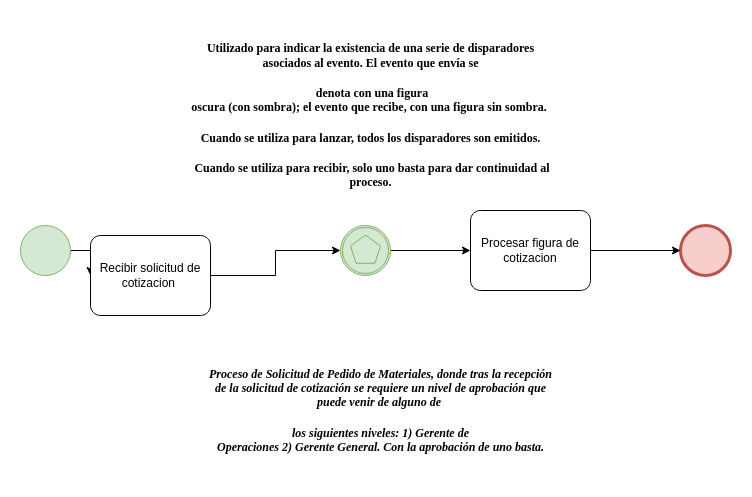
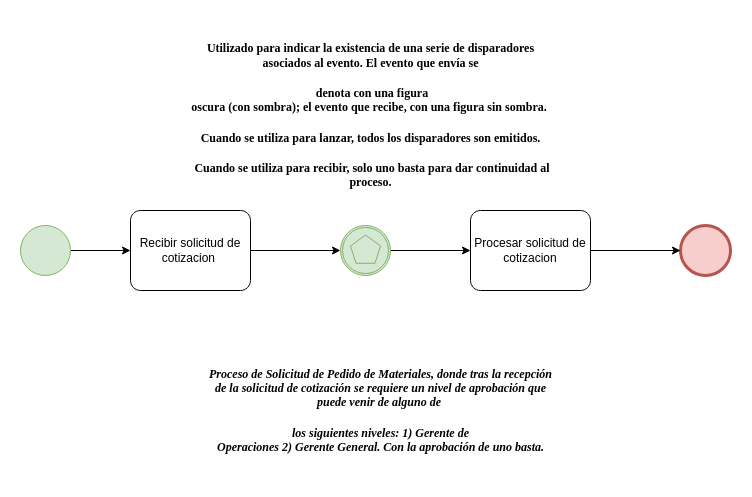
(531, 251) -> (531, 251)
(151, 276) -> (191, 251)
